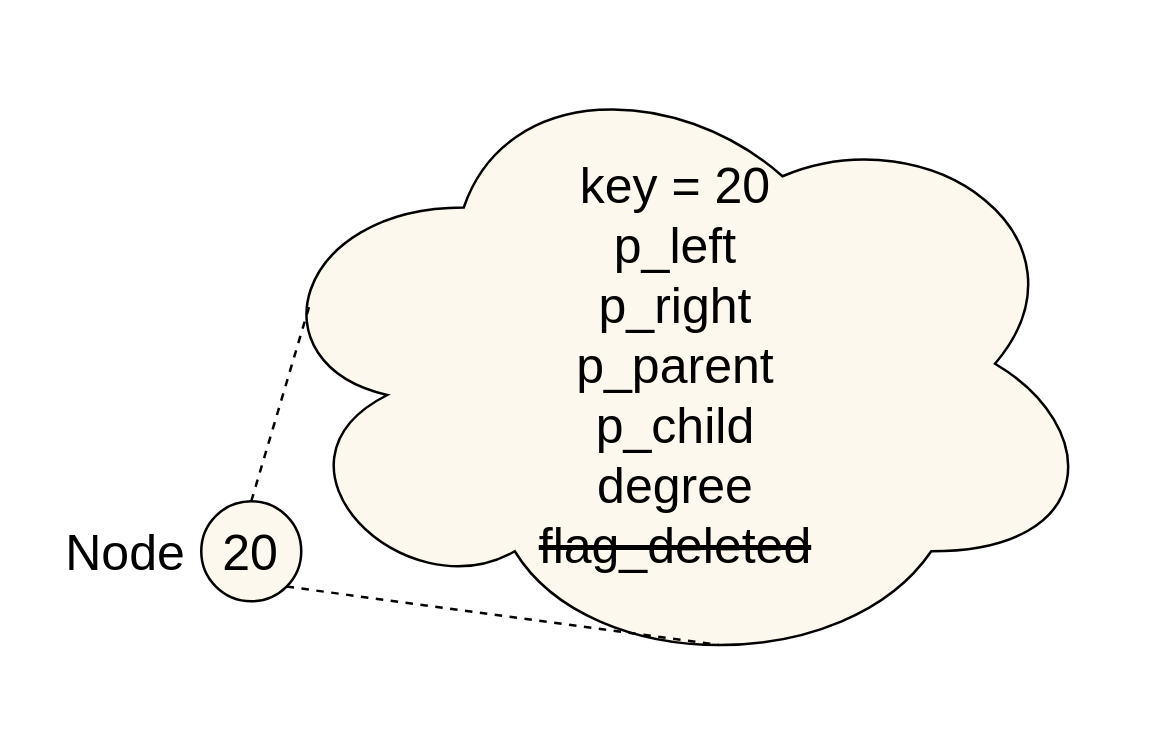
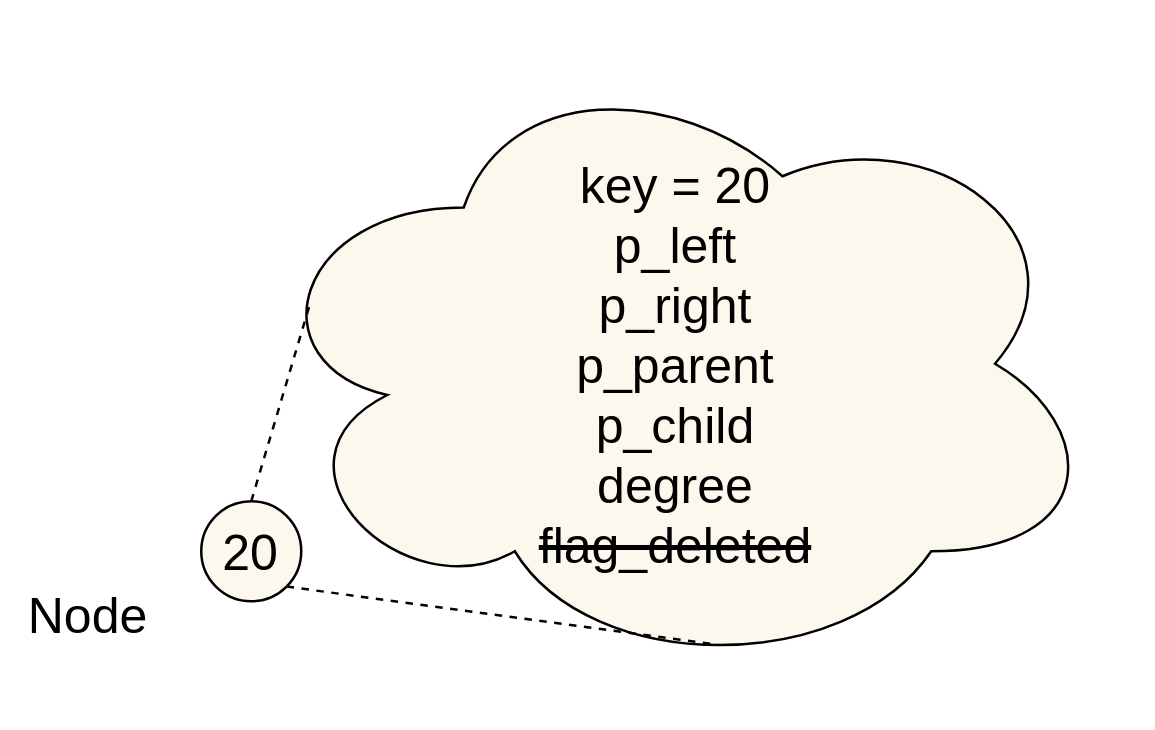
(126, 551) -> (89, 614)
